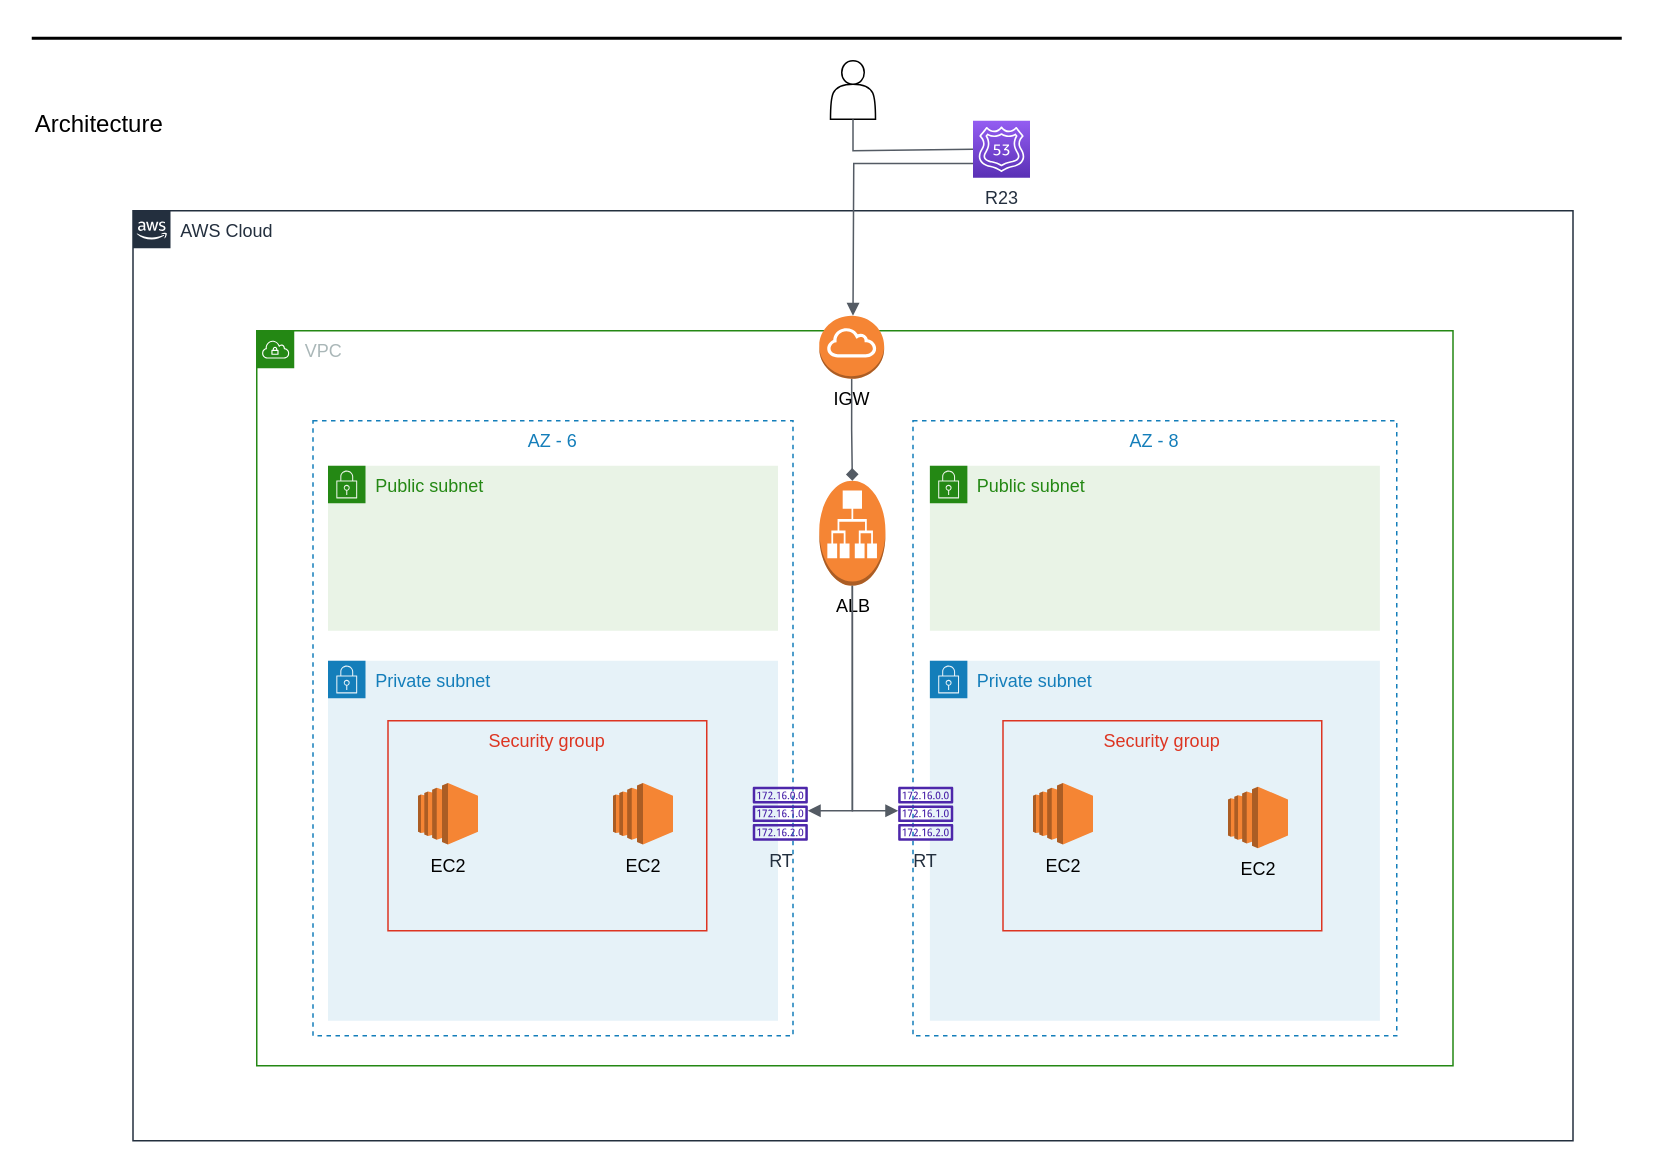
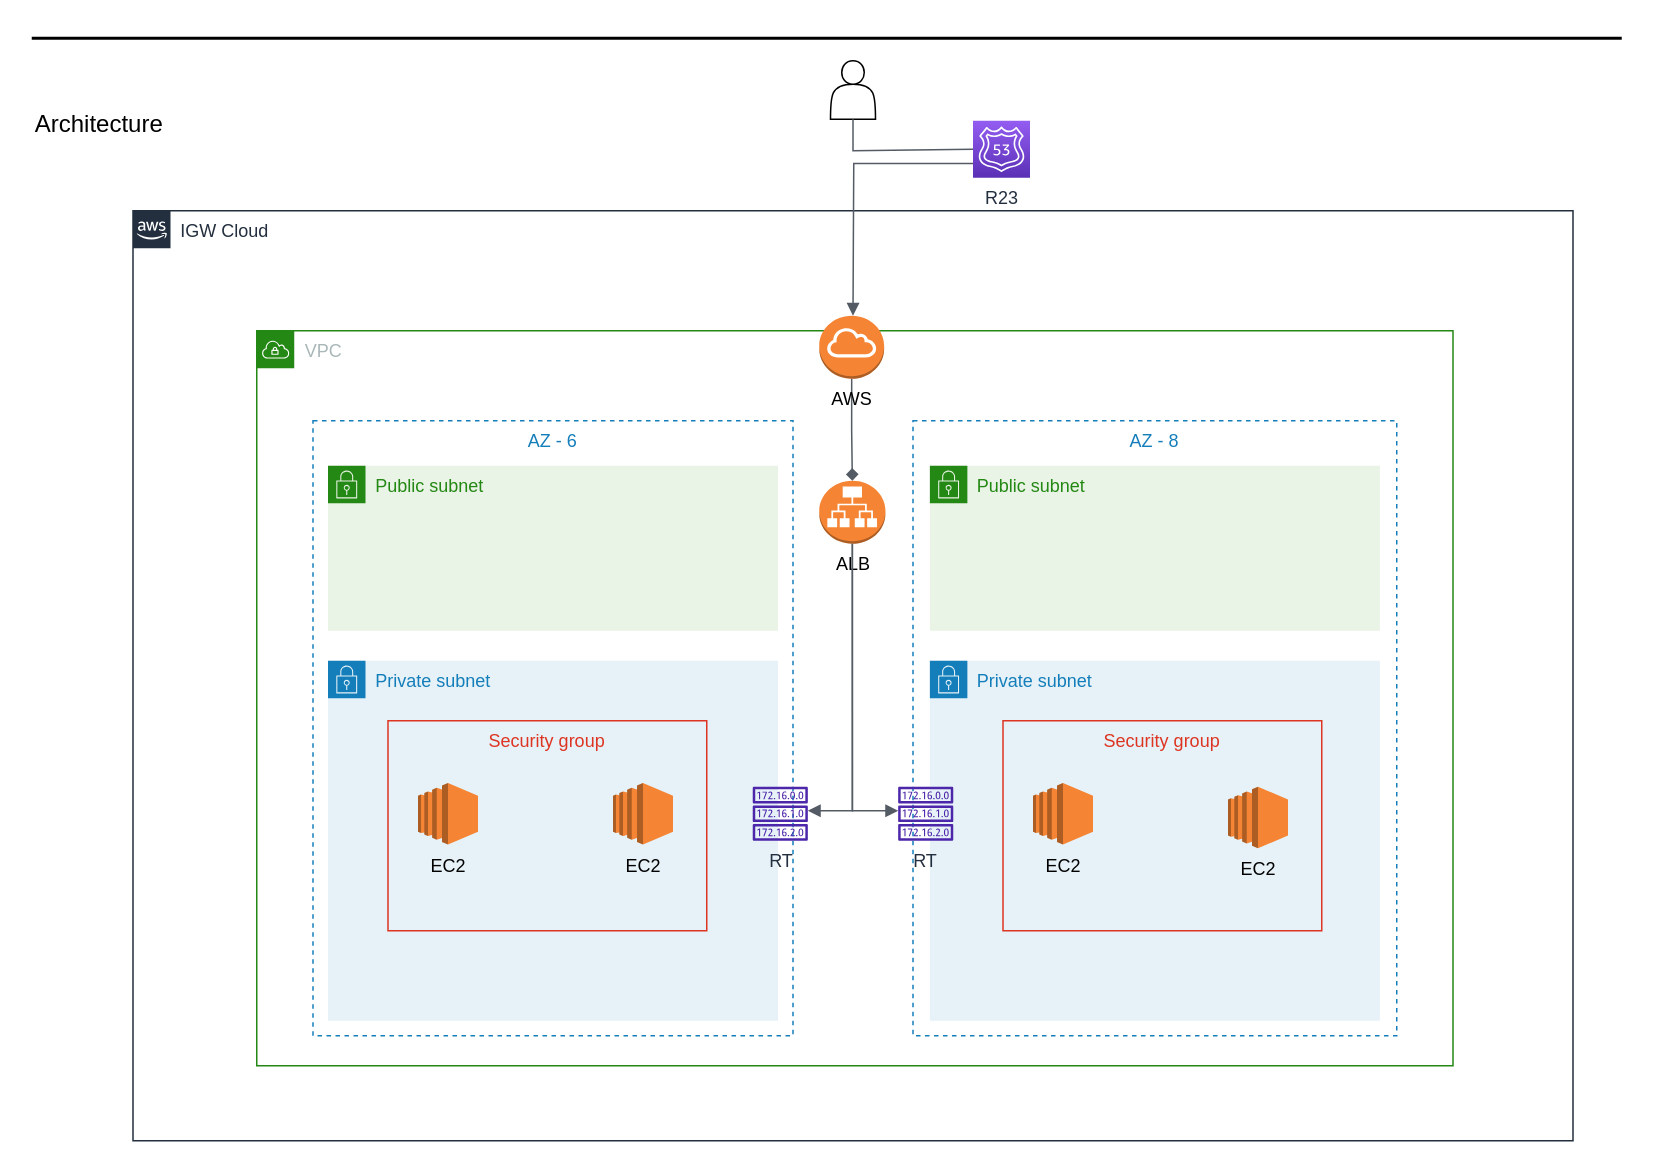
(221, 232) -> (221, 232)
(852, 400) -> (852, 400)
(852, 533) -> (852, 512)
